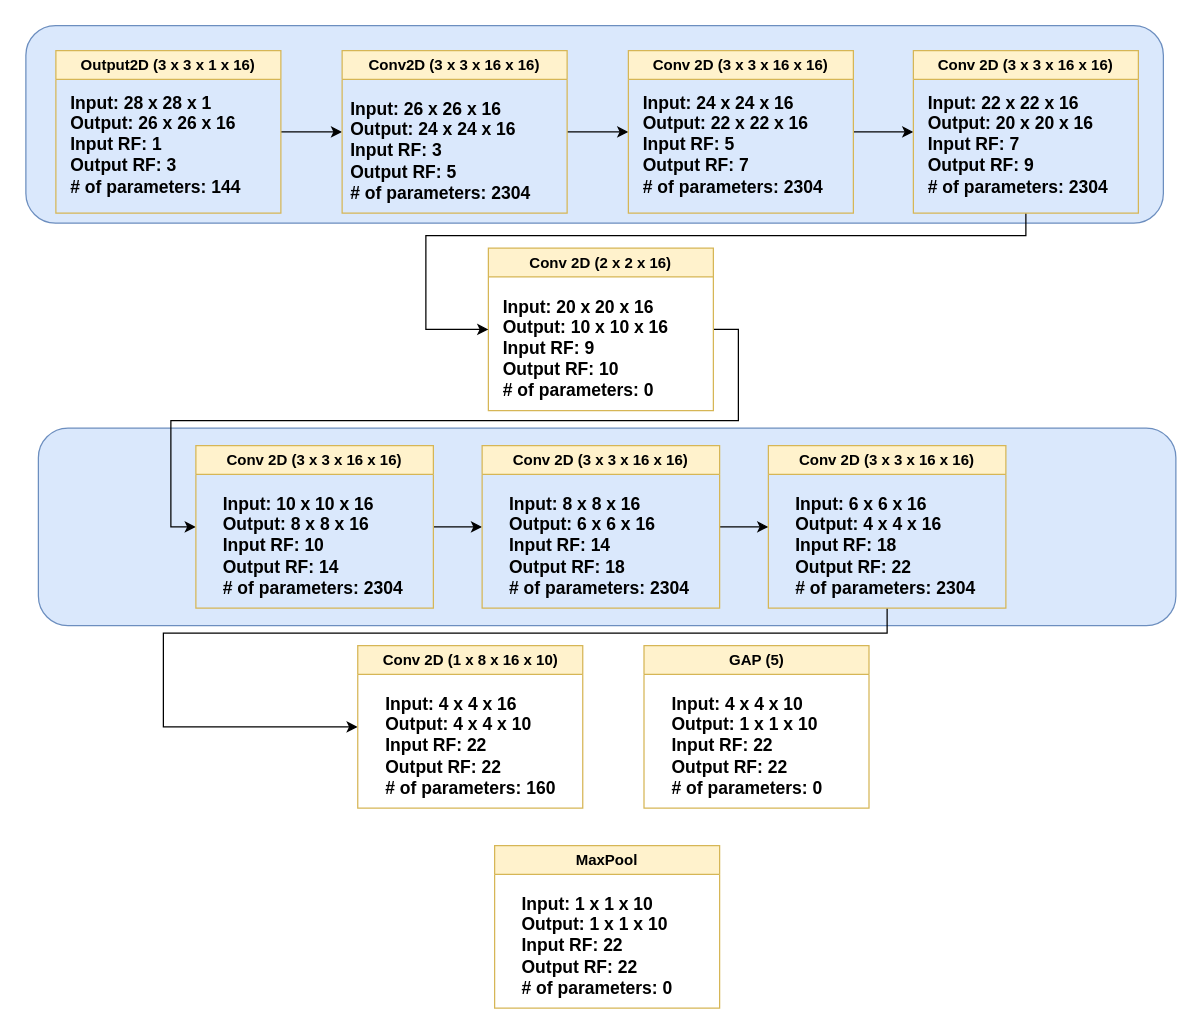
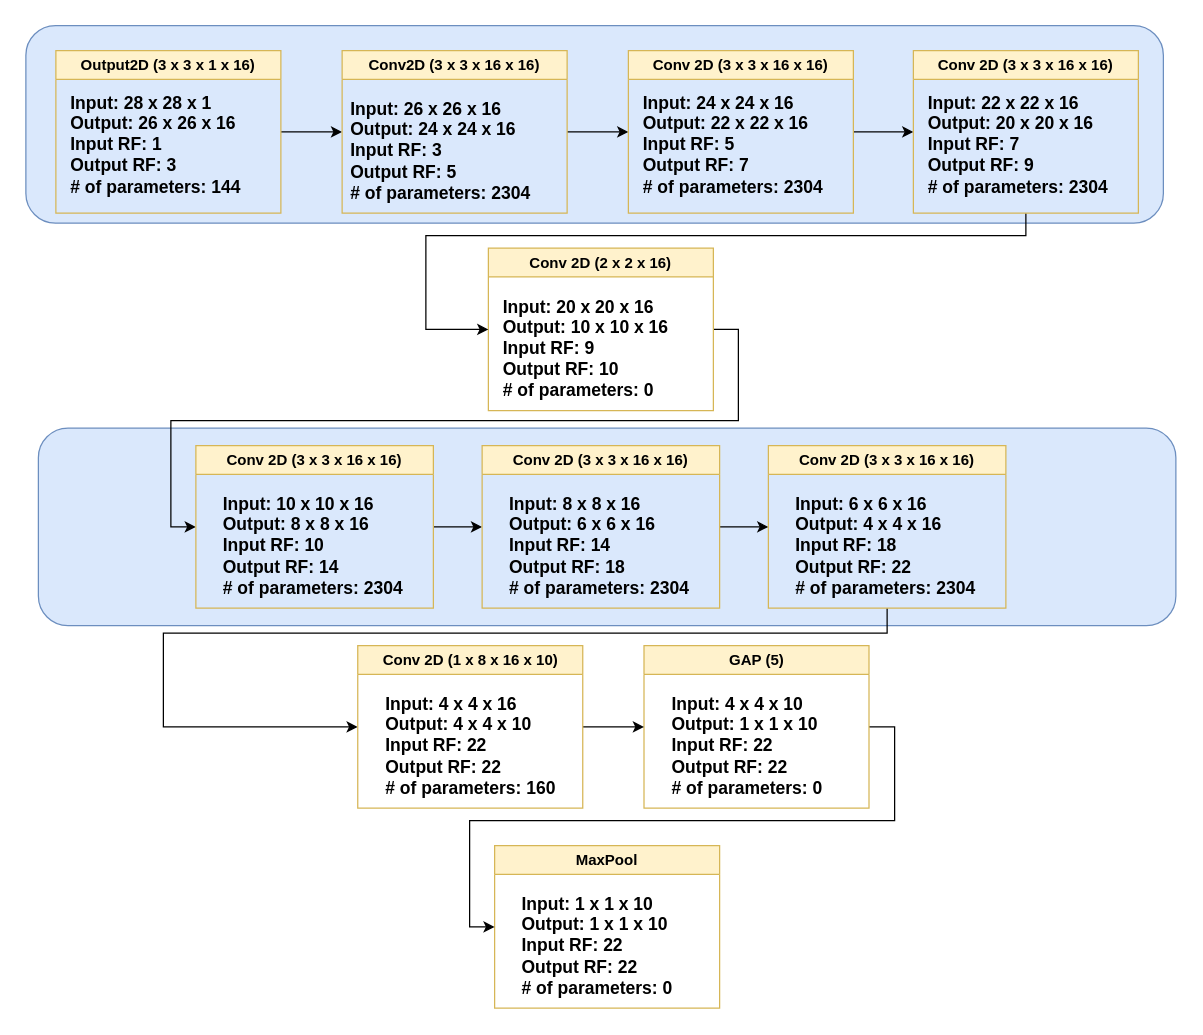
none -> (610, 727)
none -> (679, 821)
